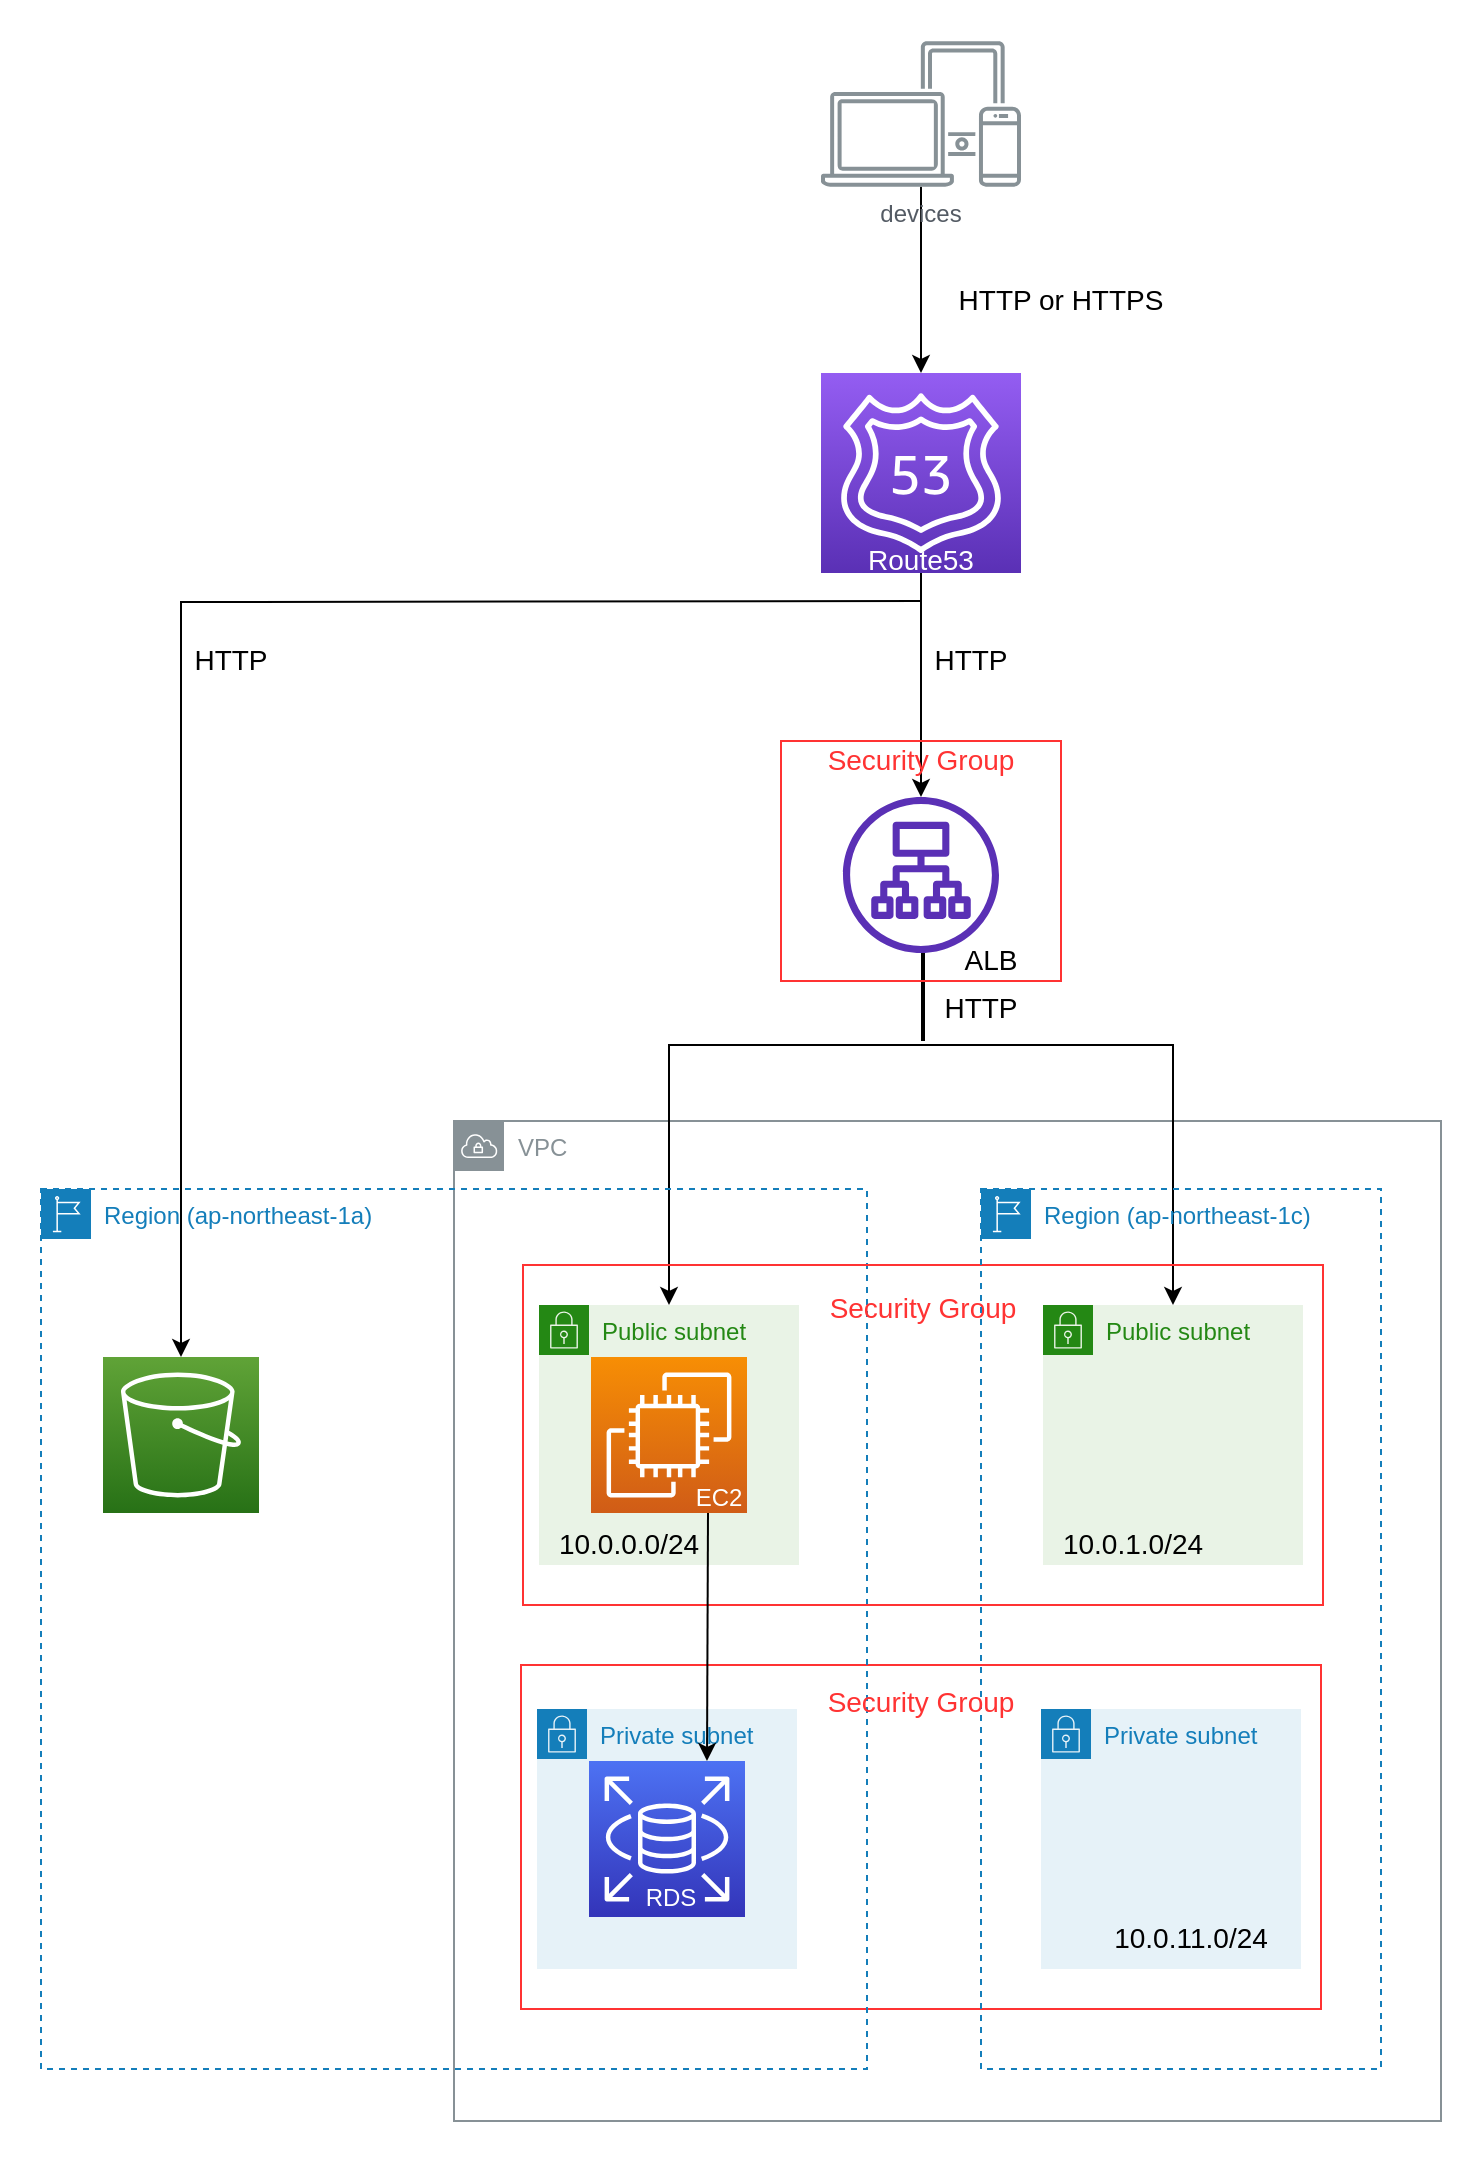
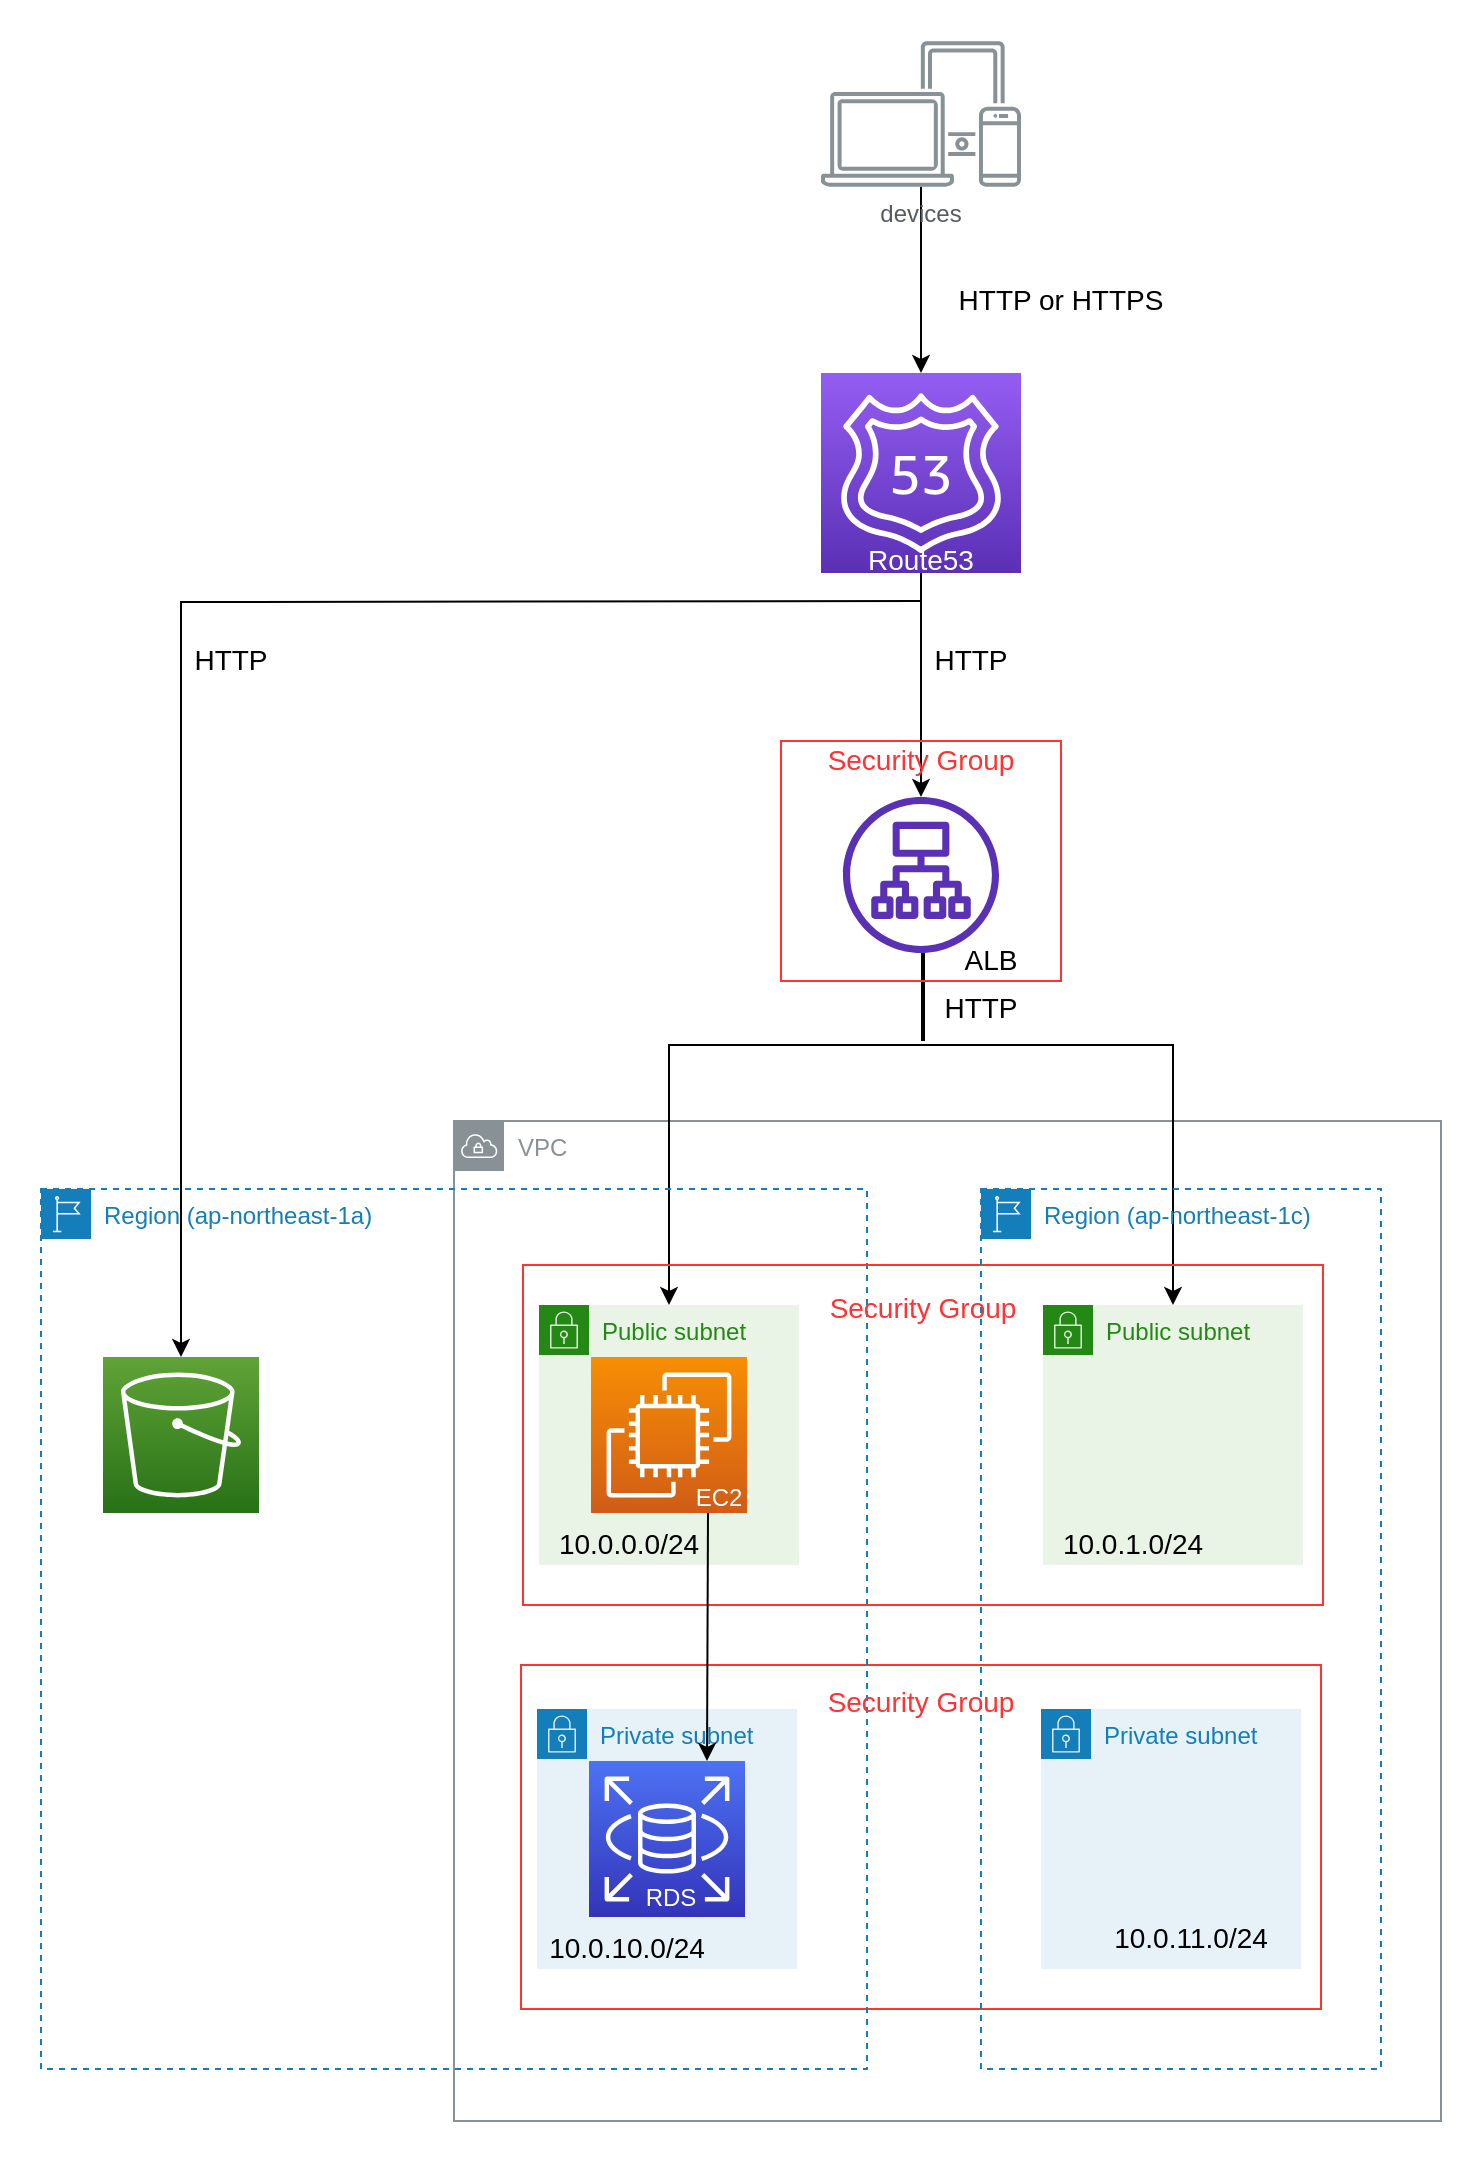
none -> (627, 1949)
